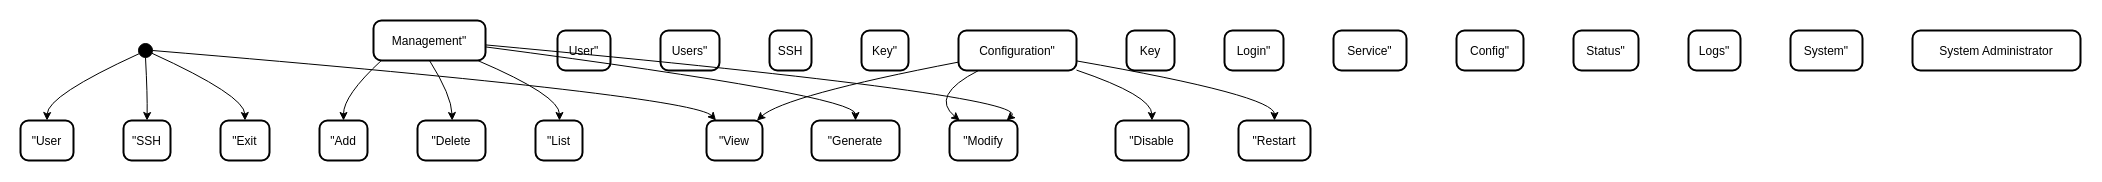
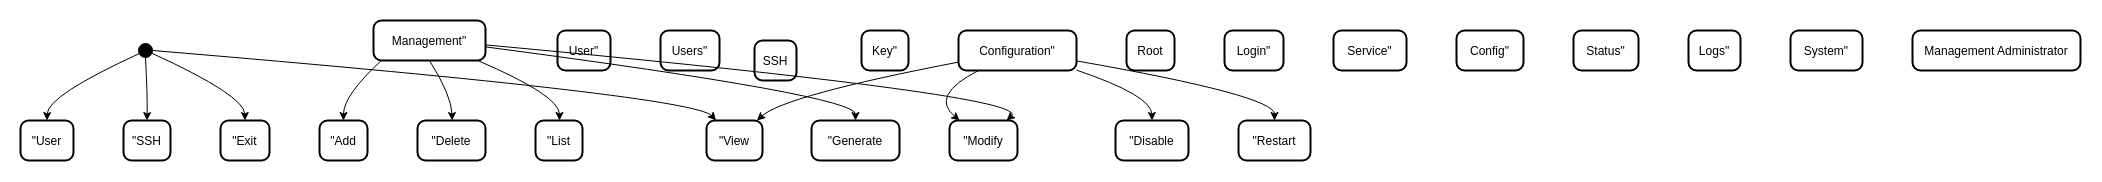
(791, 51) -> (776, 61)
(1150, 51) -> (1150, 51)
(1996, 51) -> (1996, 51)
